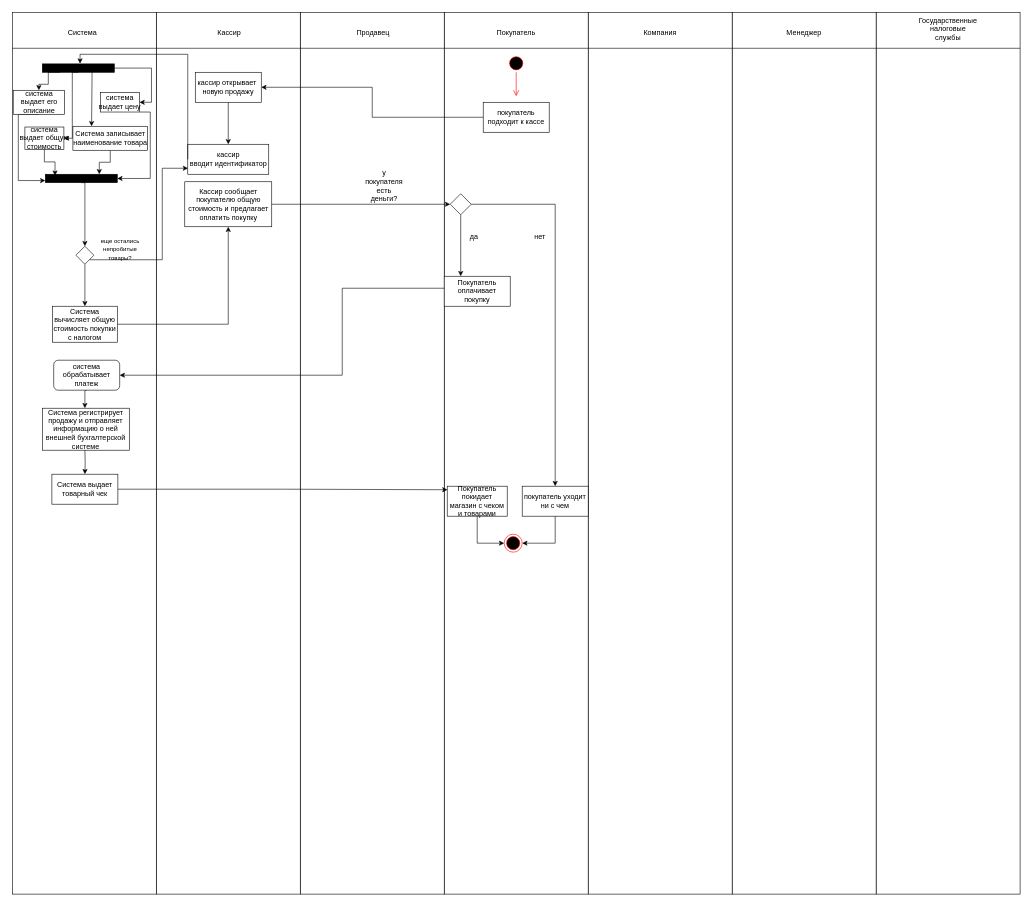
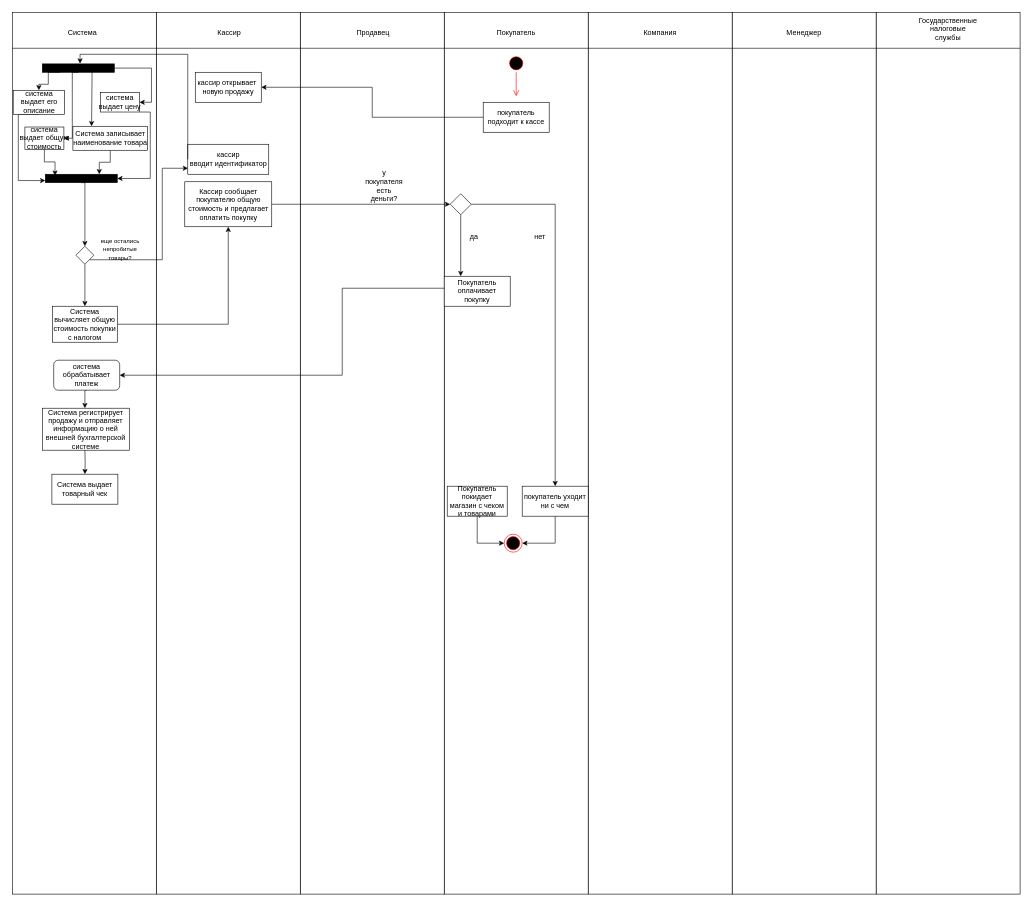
(228, 138) -> none
(377, 490) -> none
